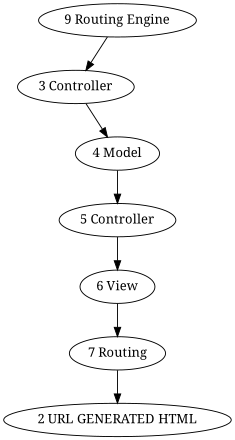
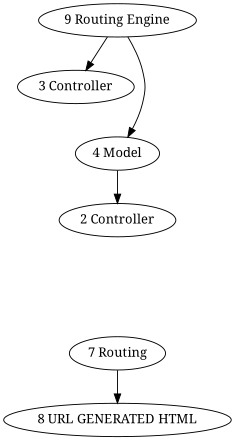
(94, 116) -> (145, 82)
(117, 220) -> (117, 220)
(117, 287) -> none
(117, 420) -> (117, 420)
